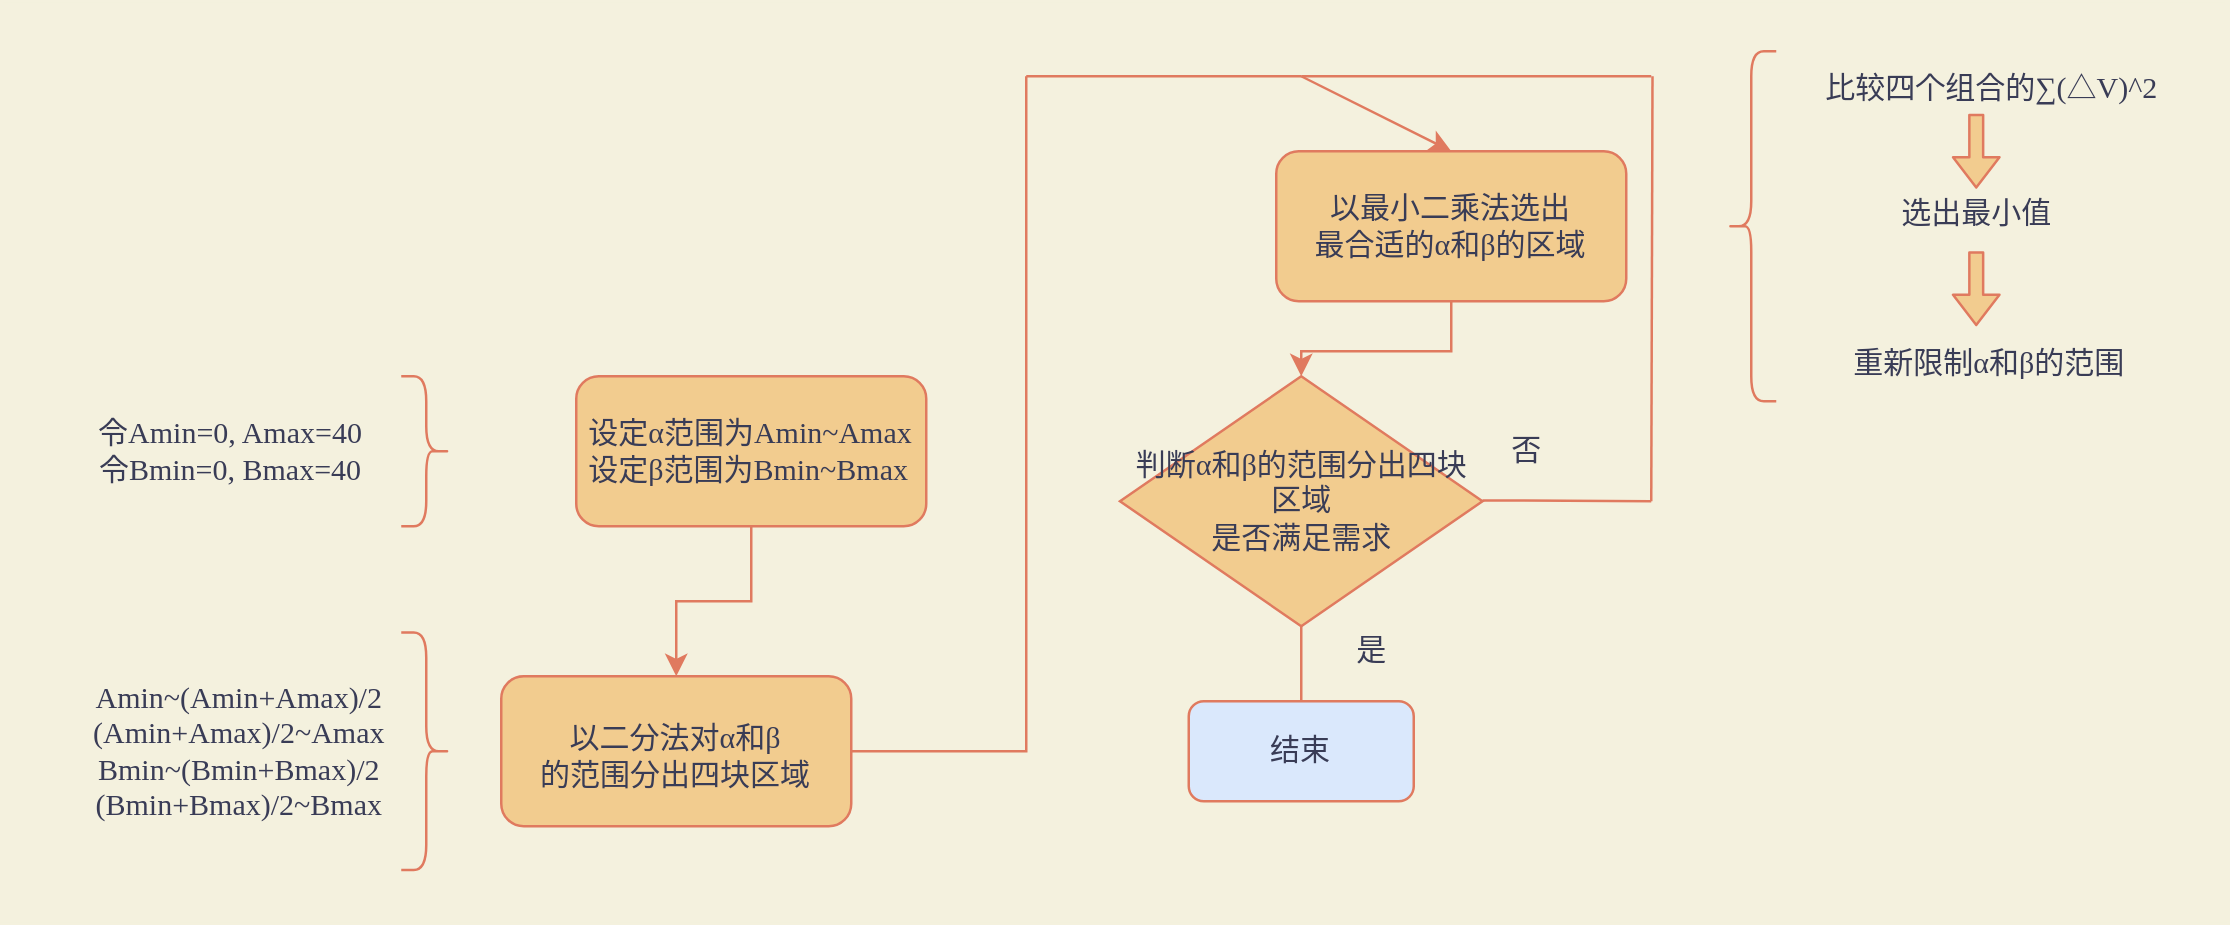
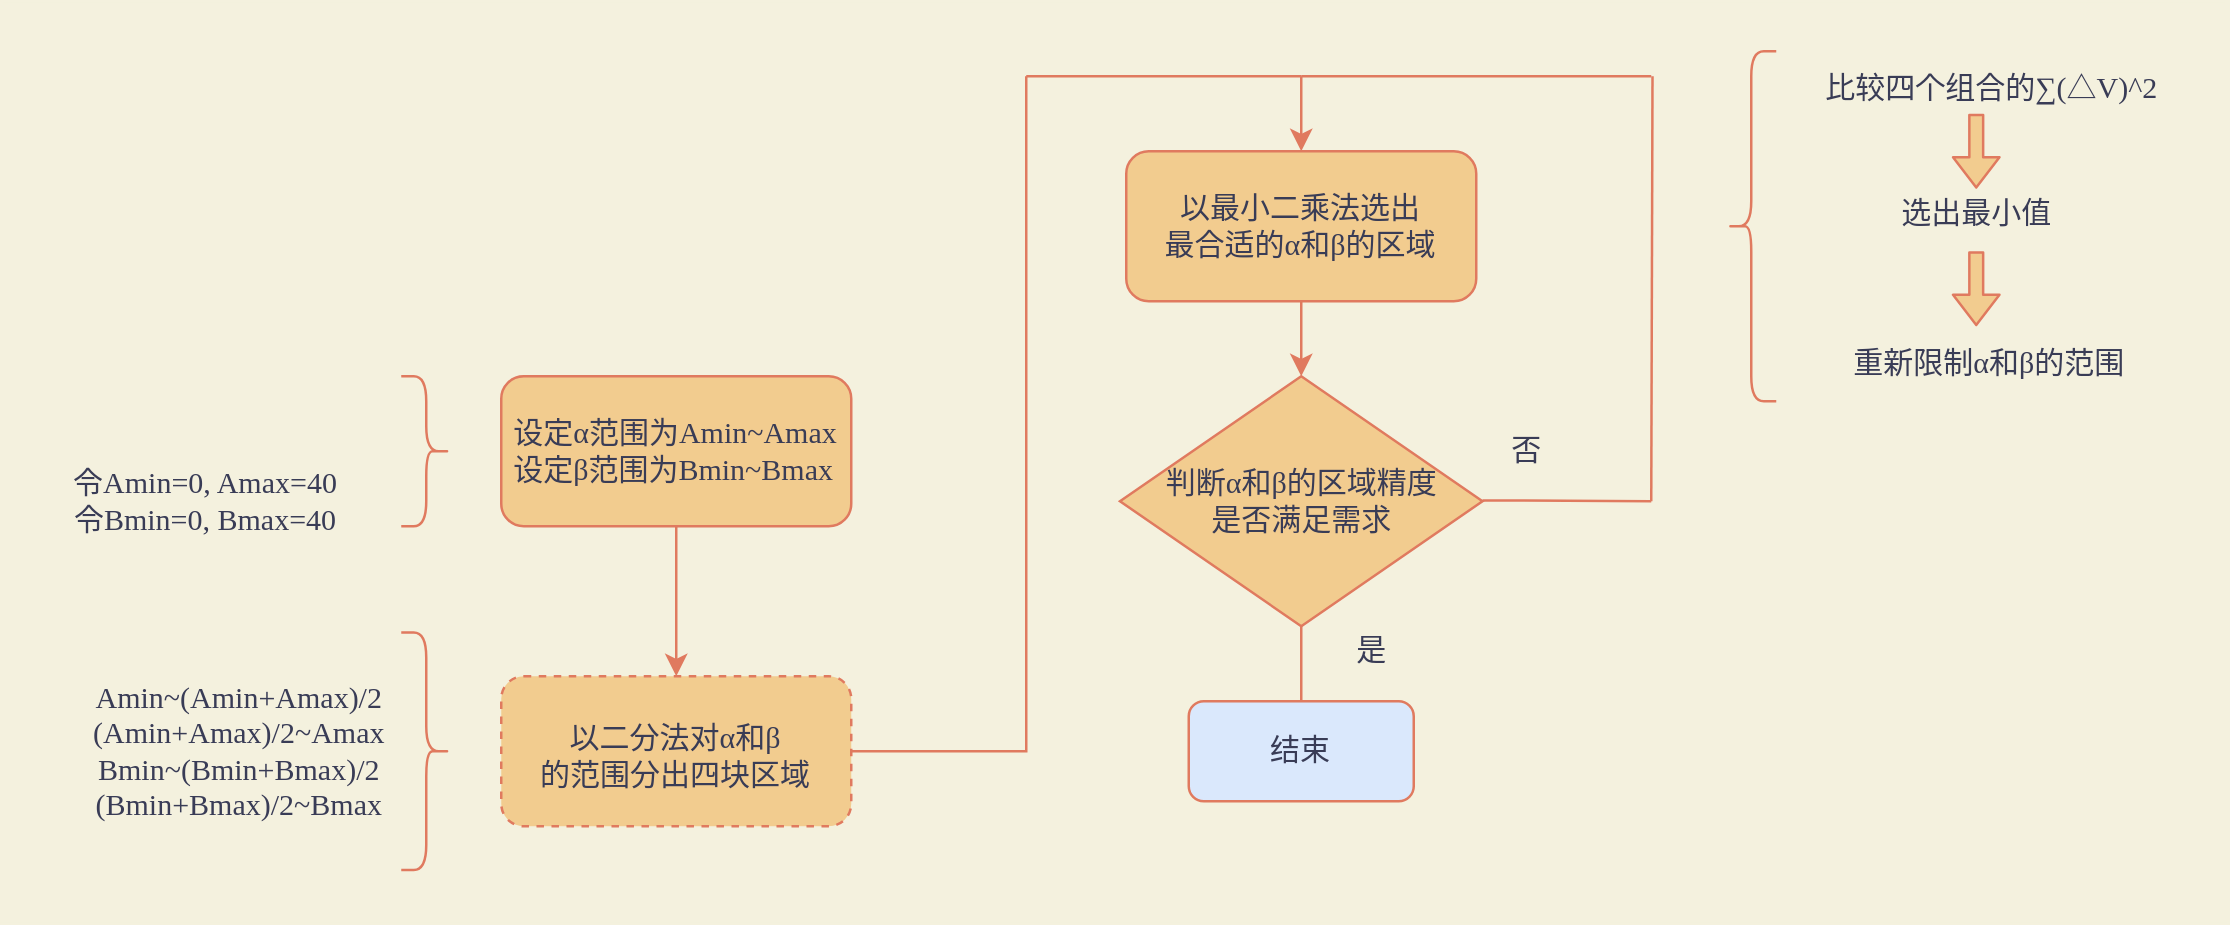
(1451, 226) -> (1301, 226)
(226, 451) -> (201, 501)
(751, 451) -> (676, 451)
(1303, 501) -> (1303, 501)
(676, 751) -> (676, 751)
